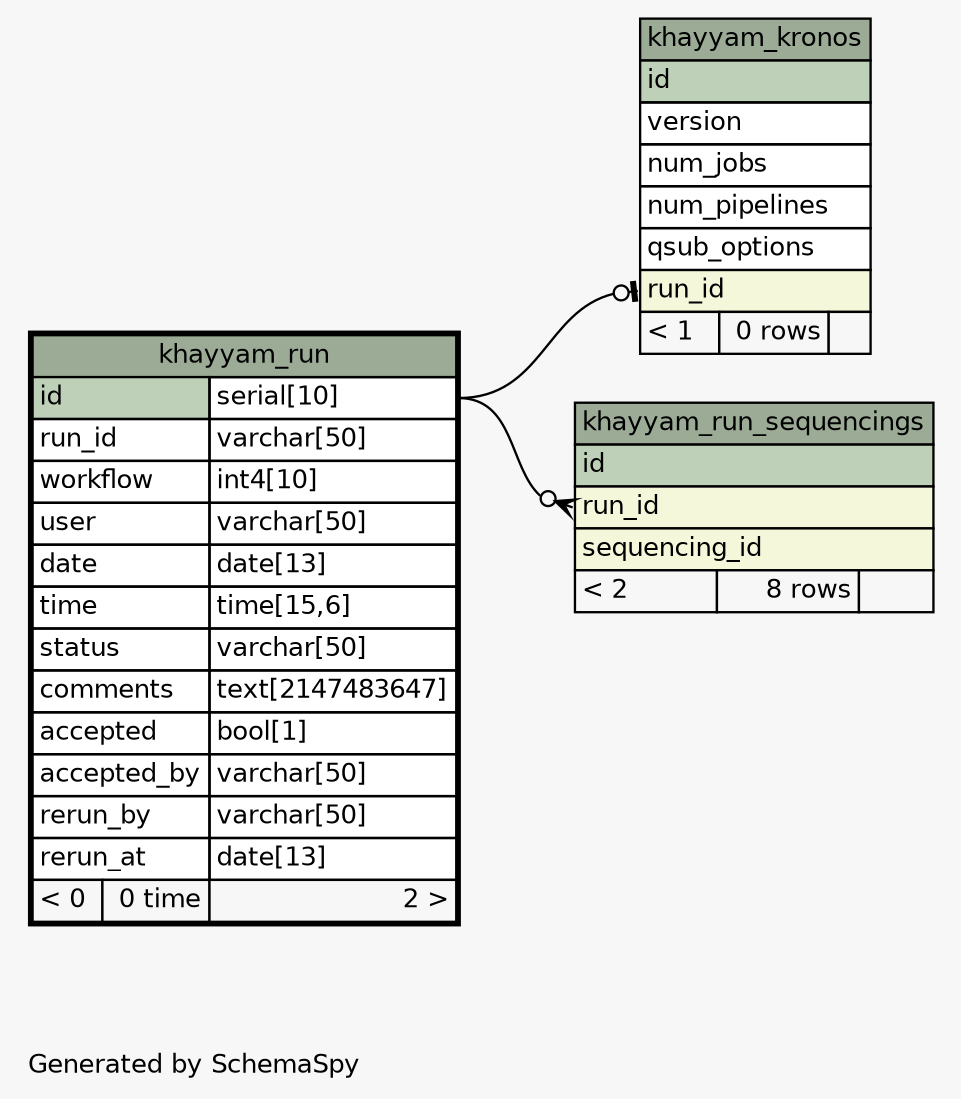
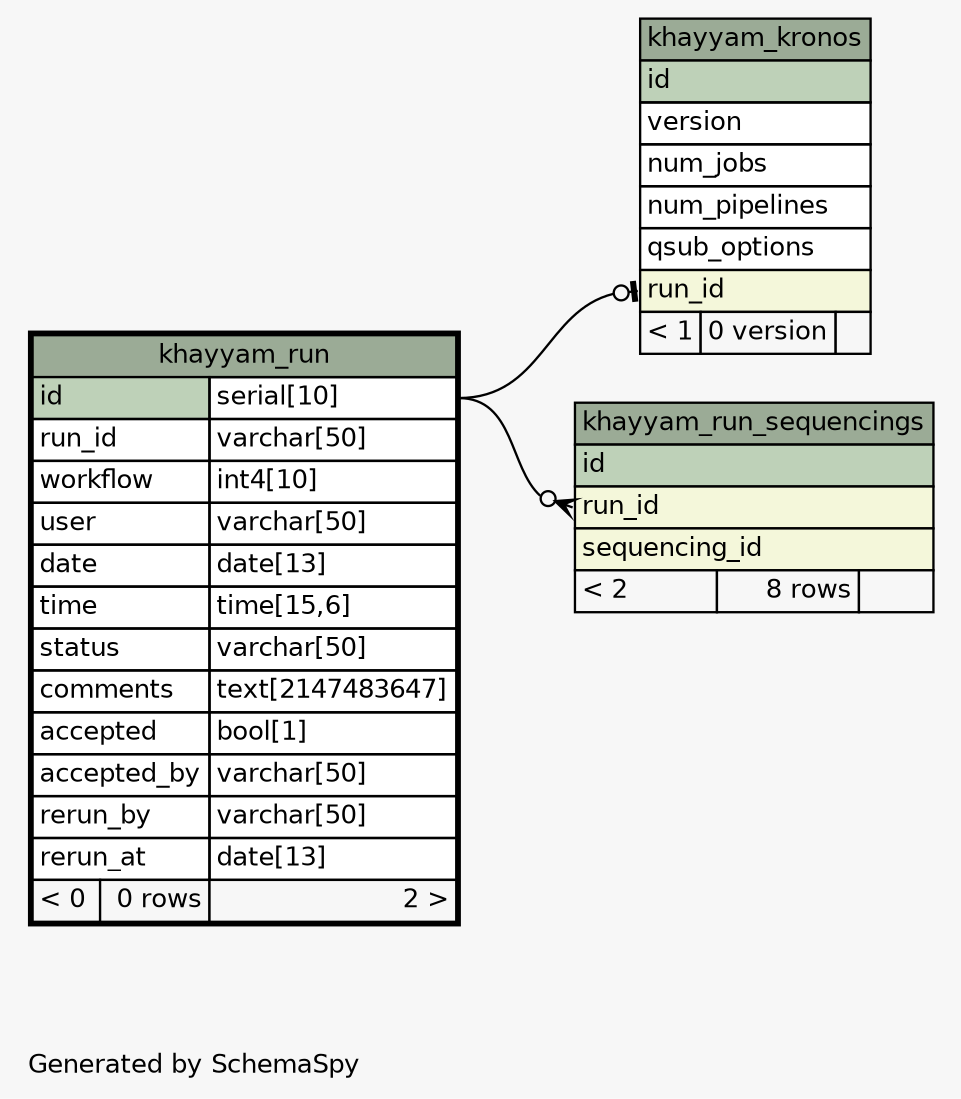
(779, 332) -> (768, 332)
(161, 900) -> (159, 900)
